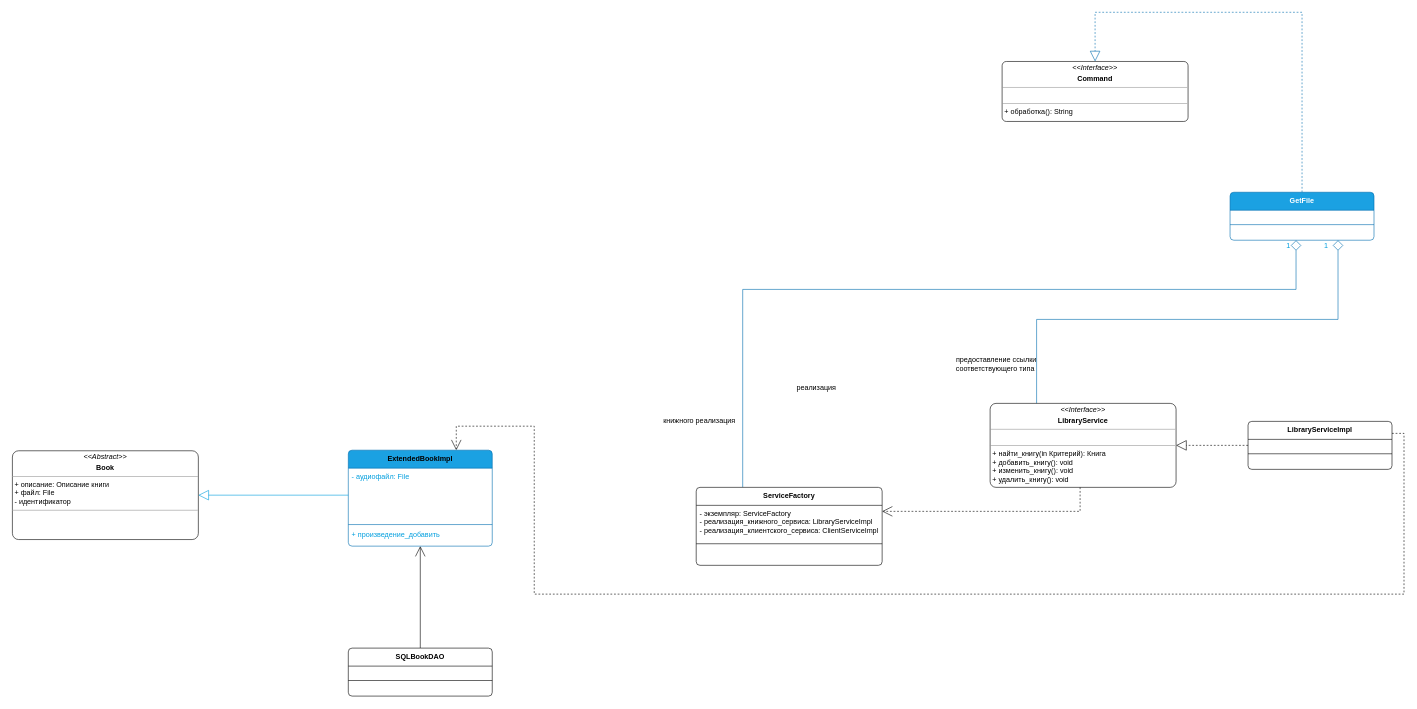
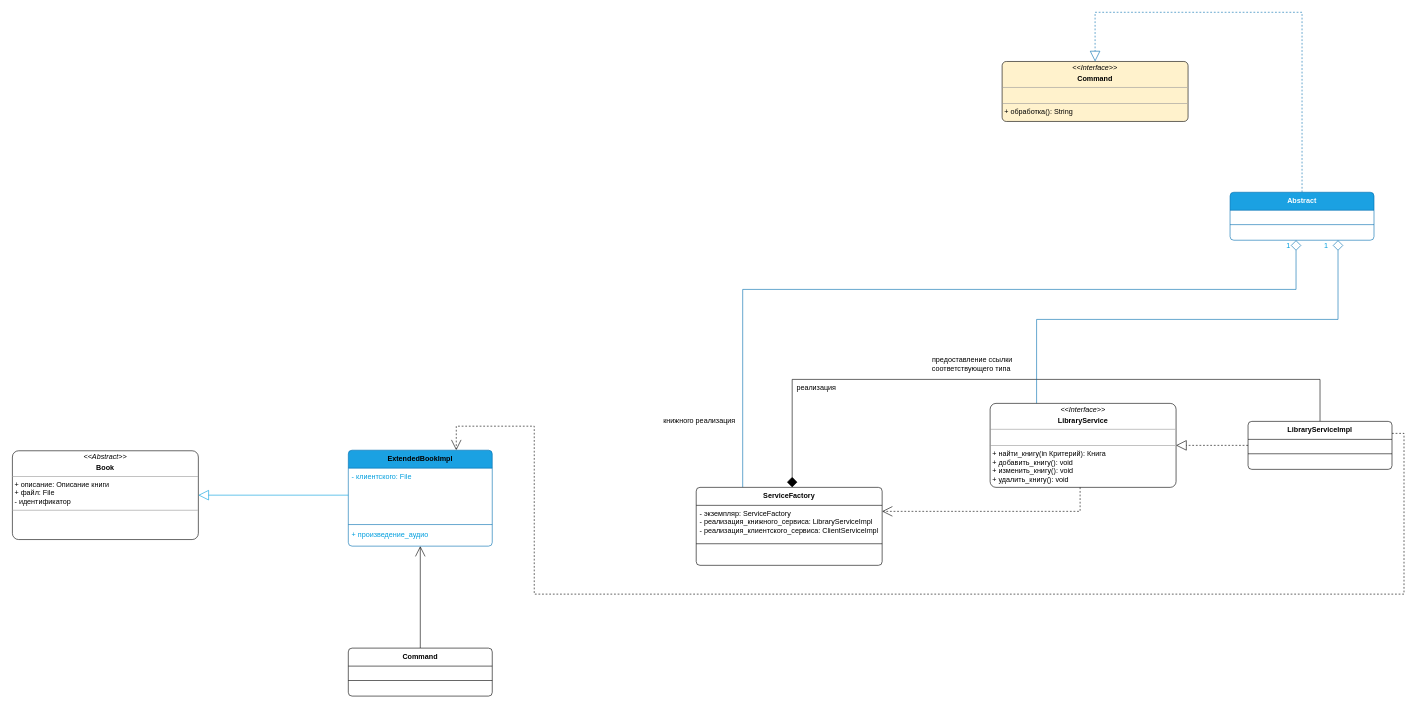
(1095, 92) -> (1095, 92)
(1302, 200) -> (1302, 200)
(996, 365) -> (972, 365)
none -> (1056, 380)
(381, 476) -> (385, 476)
(397, 535) -> (391, 535)
(420, 656) -> (420, 656)
